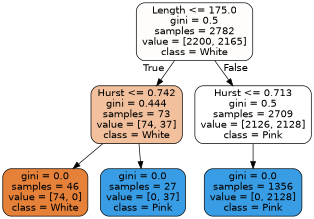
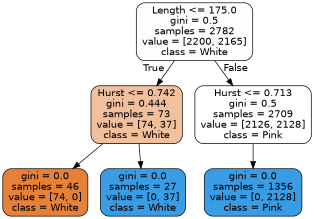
(143, 192) -> (143, 192)
